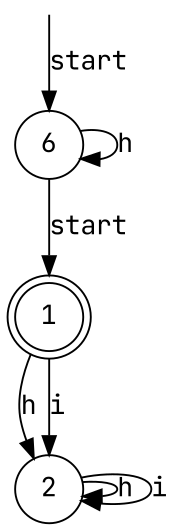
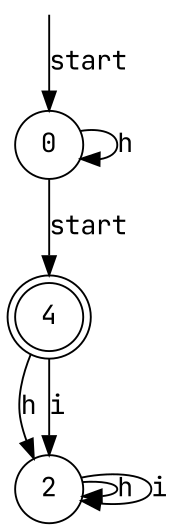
(49, 145) -> (49, 145)
(49, 317) -> (49, 317)
